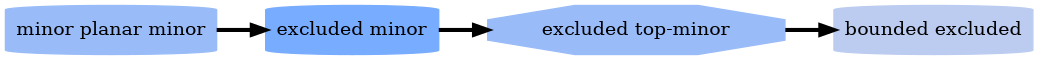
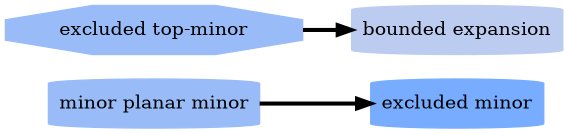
(456, 30) -> none
(933, 30) -> (457, 30)
